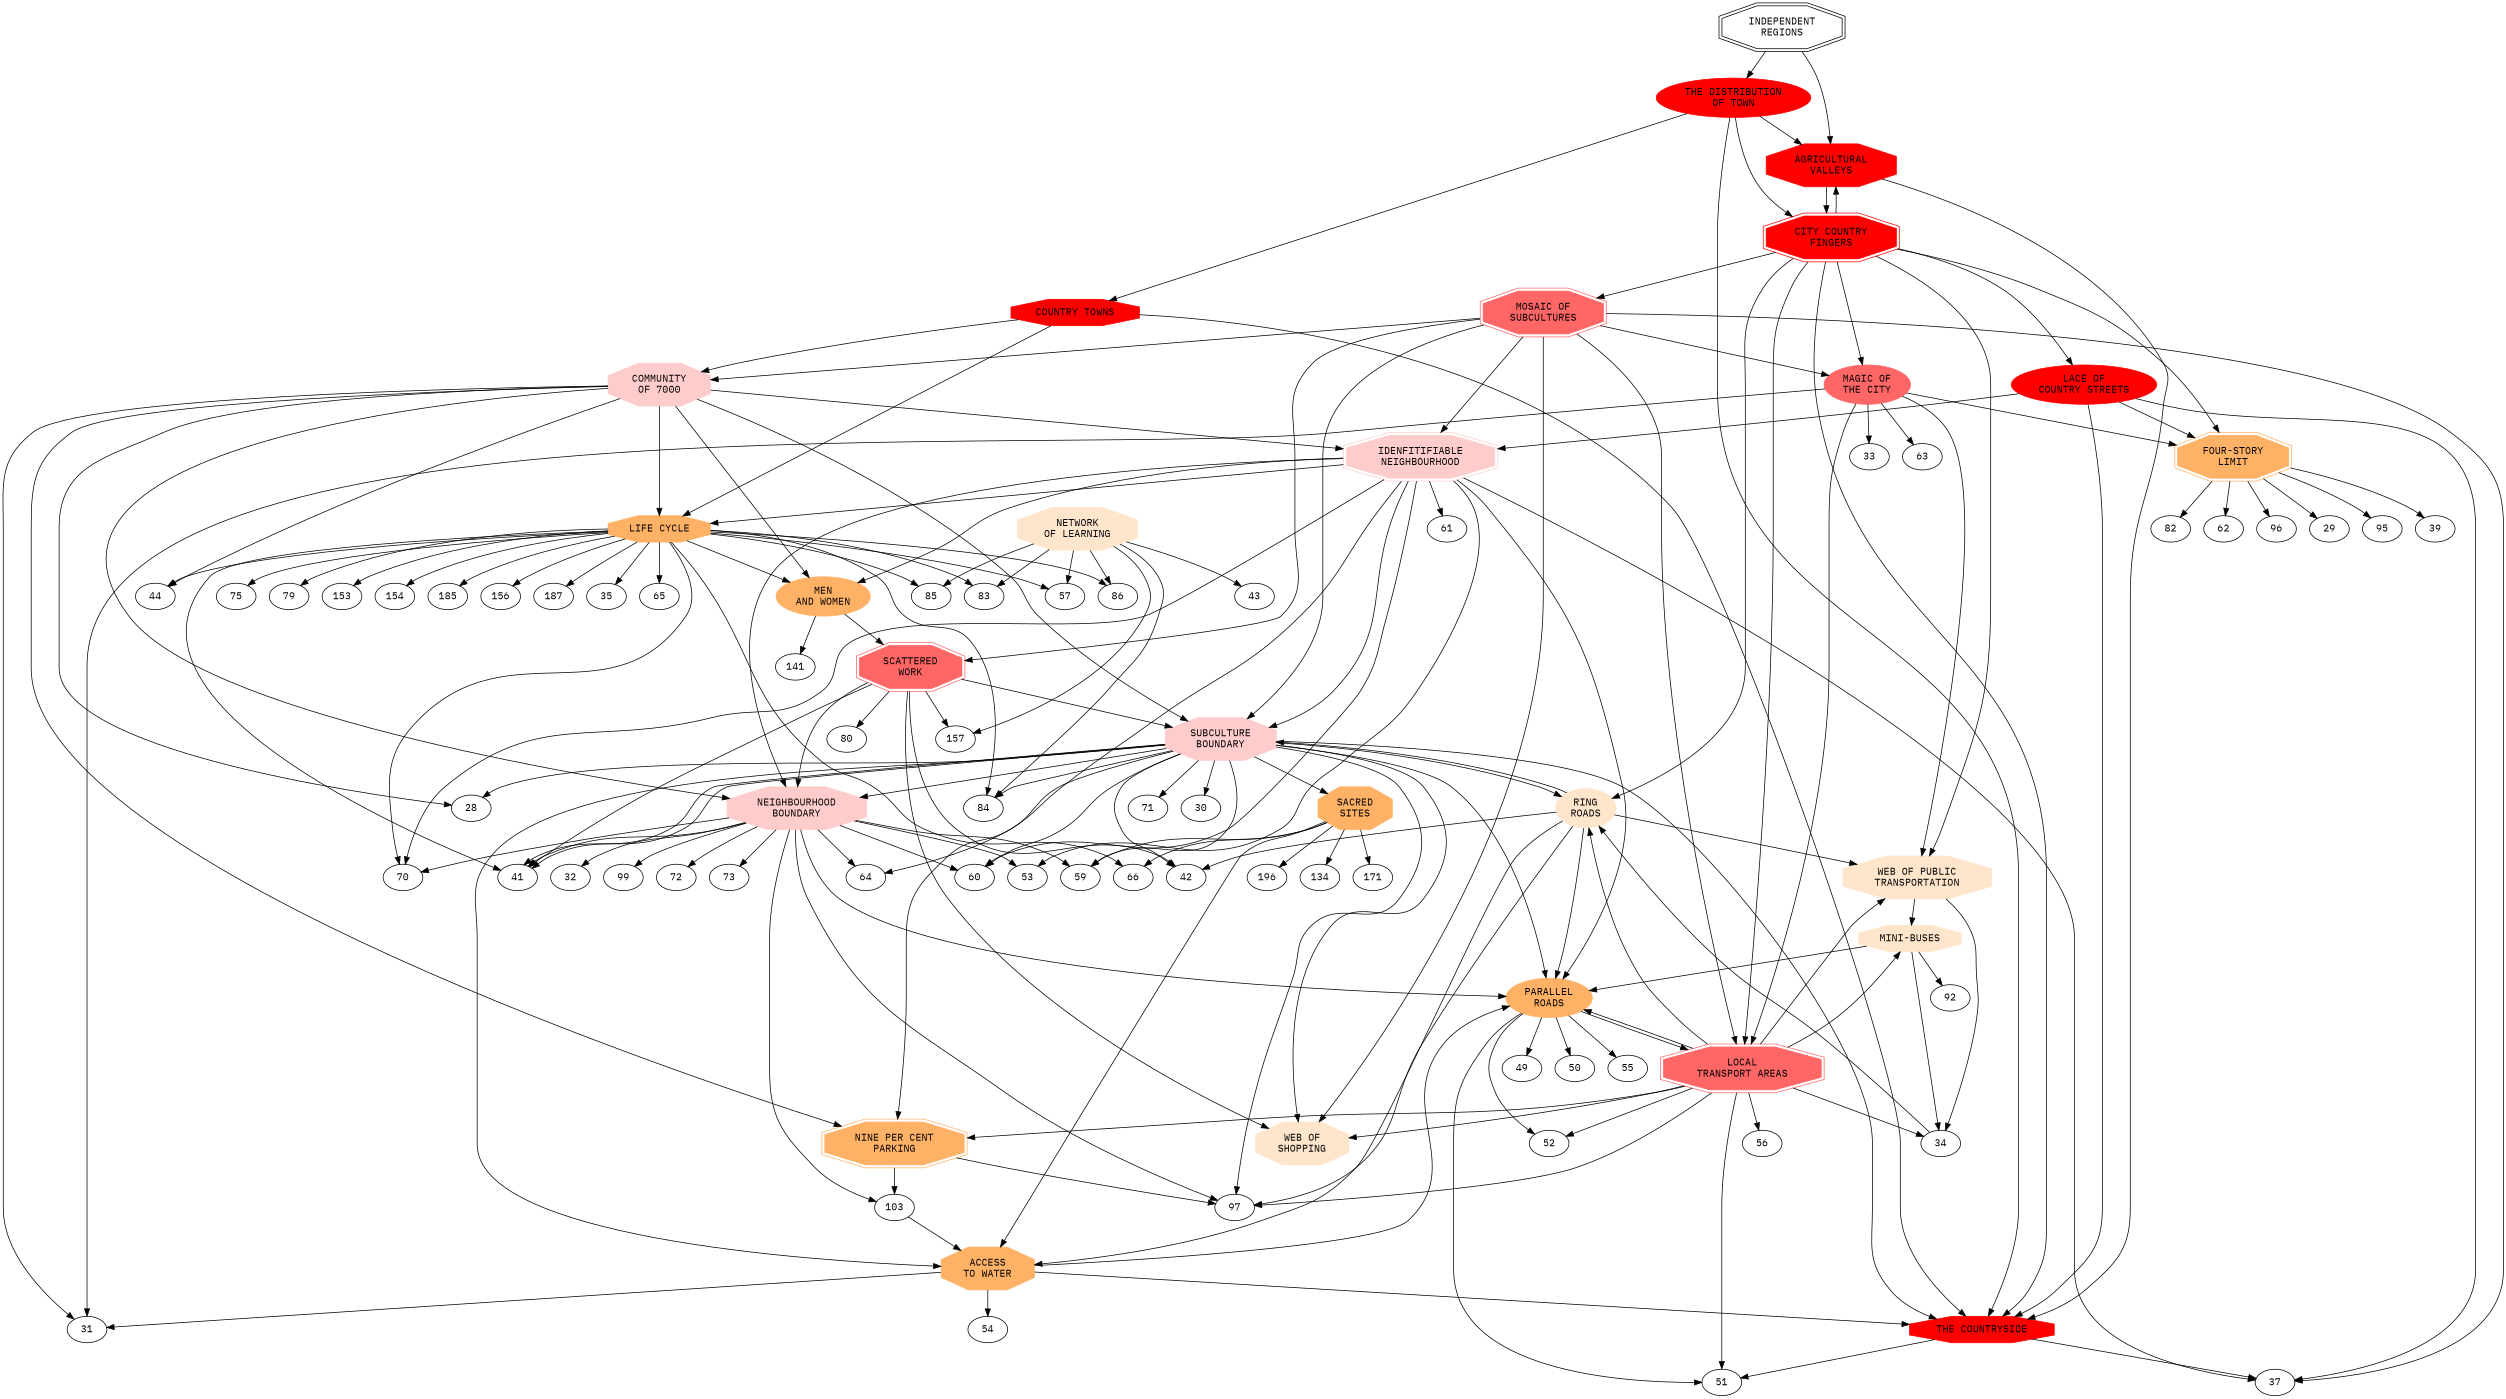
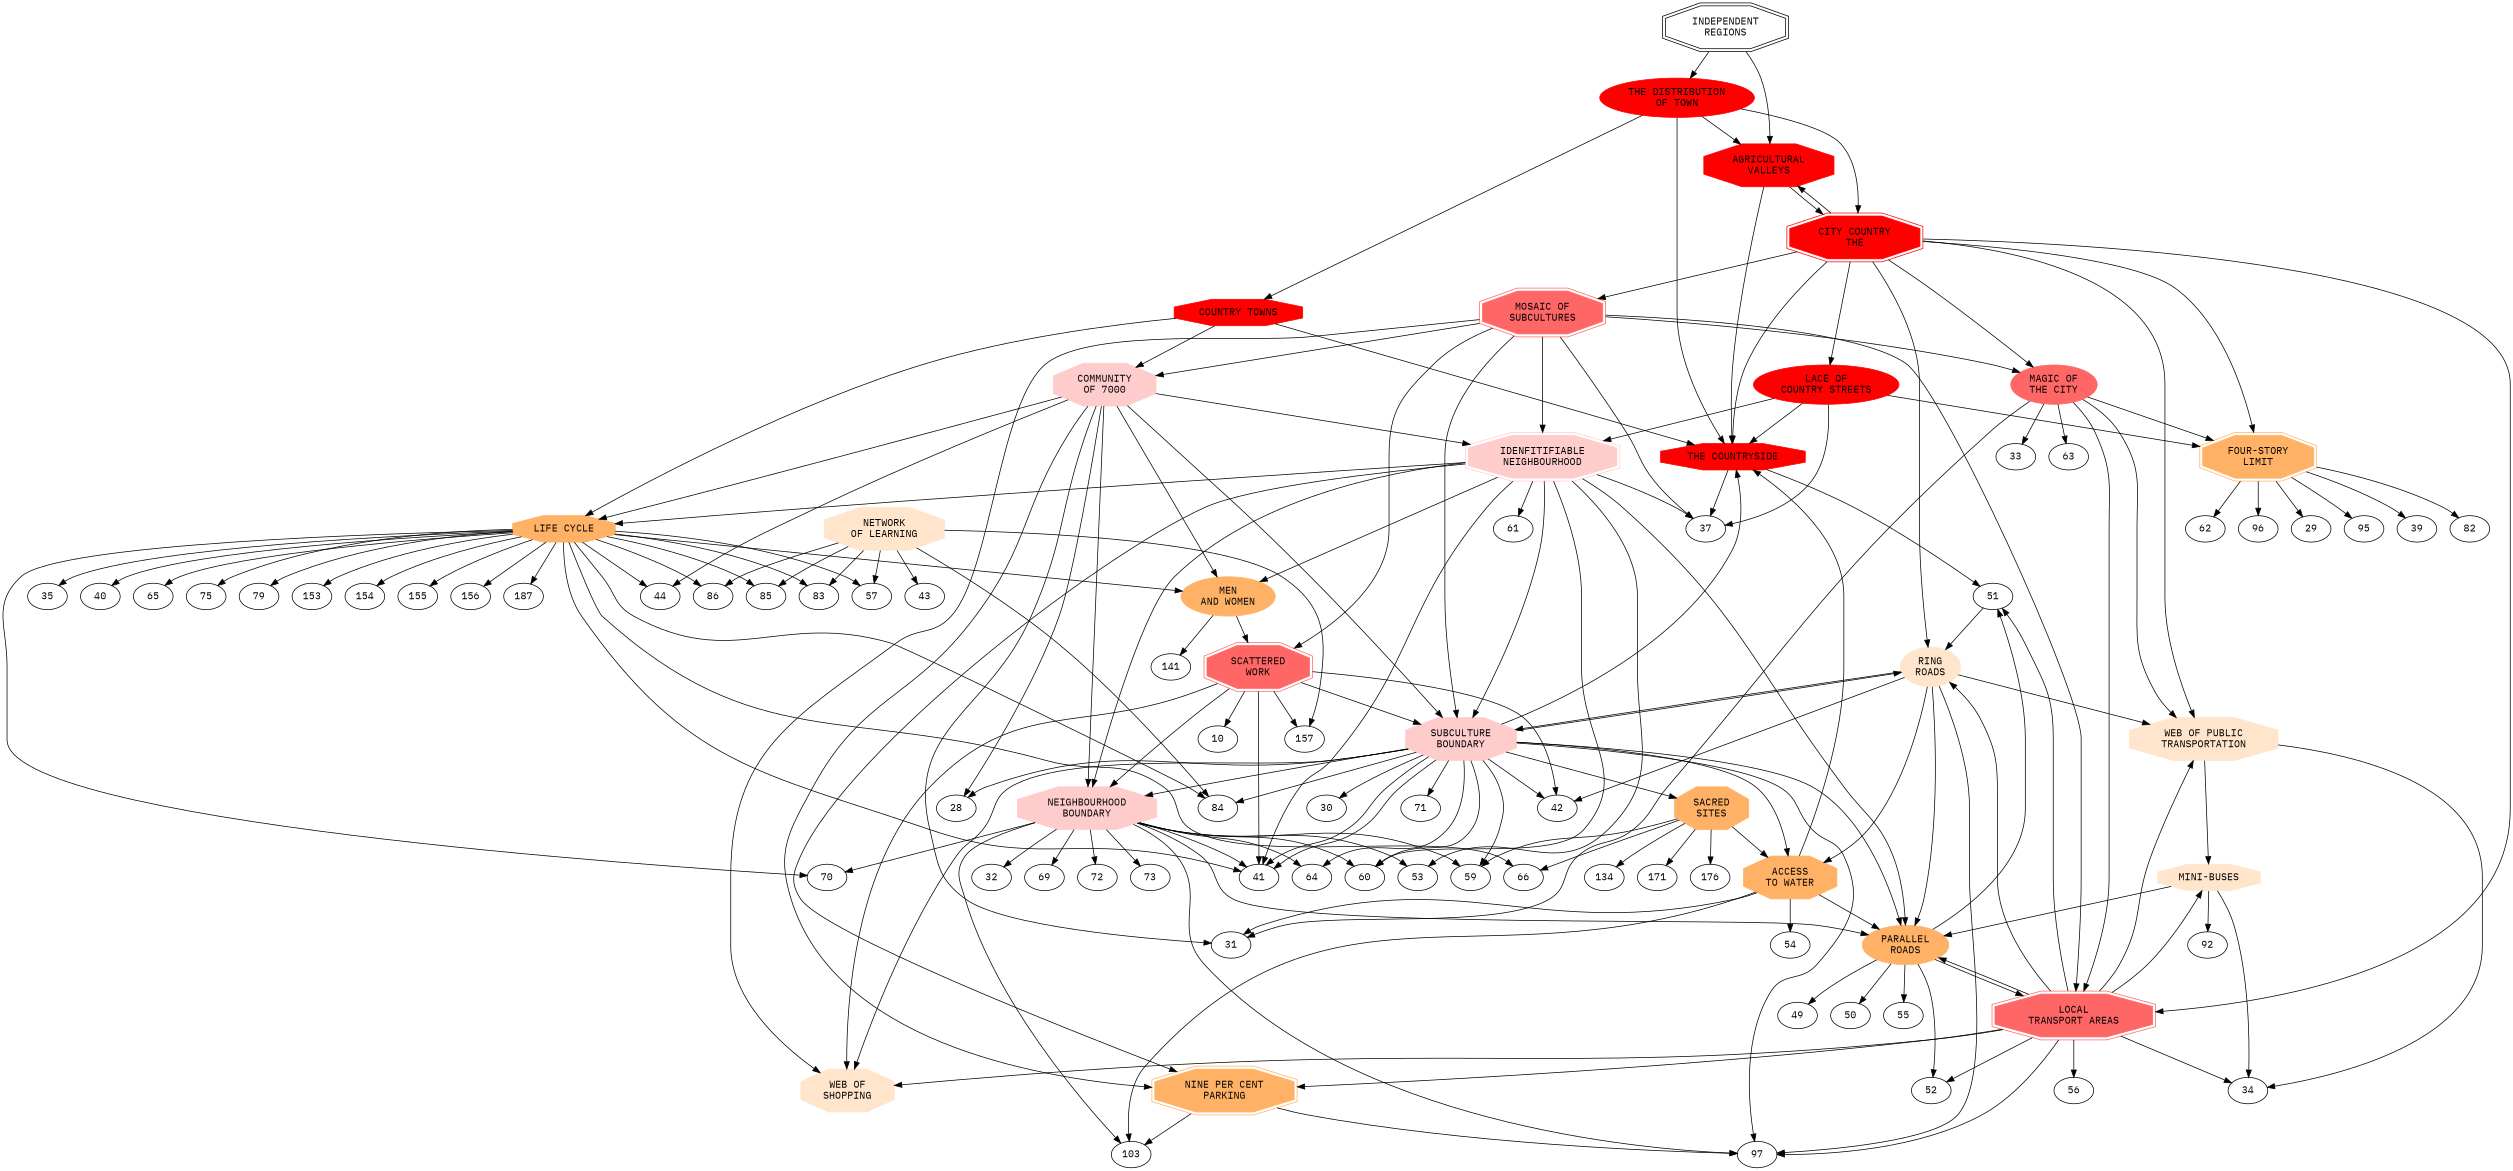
(1831, 243) -> (1855, 243)
none -> (100, 596)
(448, 596) -> (418, 596)
(895, 629) -> (1391, 671)
(847, 739) -> (1218, 739)
(623, 877) -> (1044, 877)
(1267, 877) -> (1710, 877)
(1758, 991) -> (1967, 626)
(931, 1232) -> (1398, 940)
